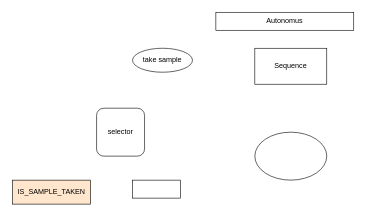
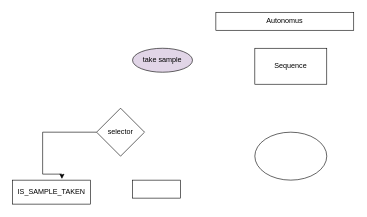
(162, 60) -> (162, 60)
(120, 132) -> (120, 132)
none -> (42, 153)
(51, 192) -> (51, 192)
